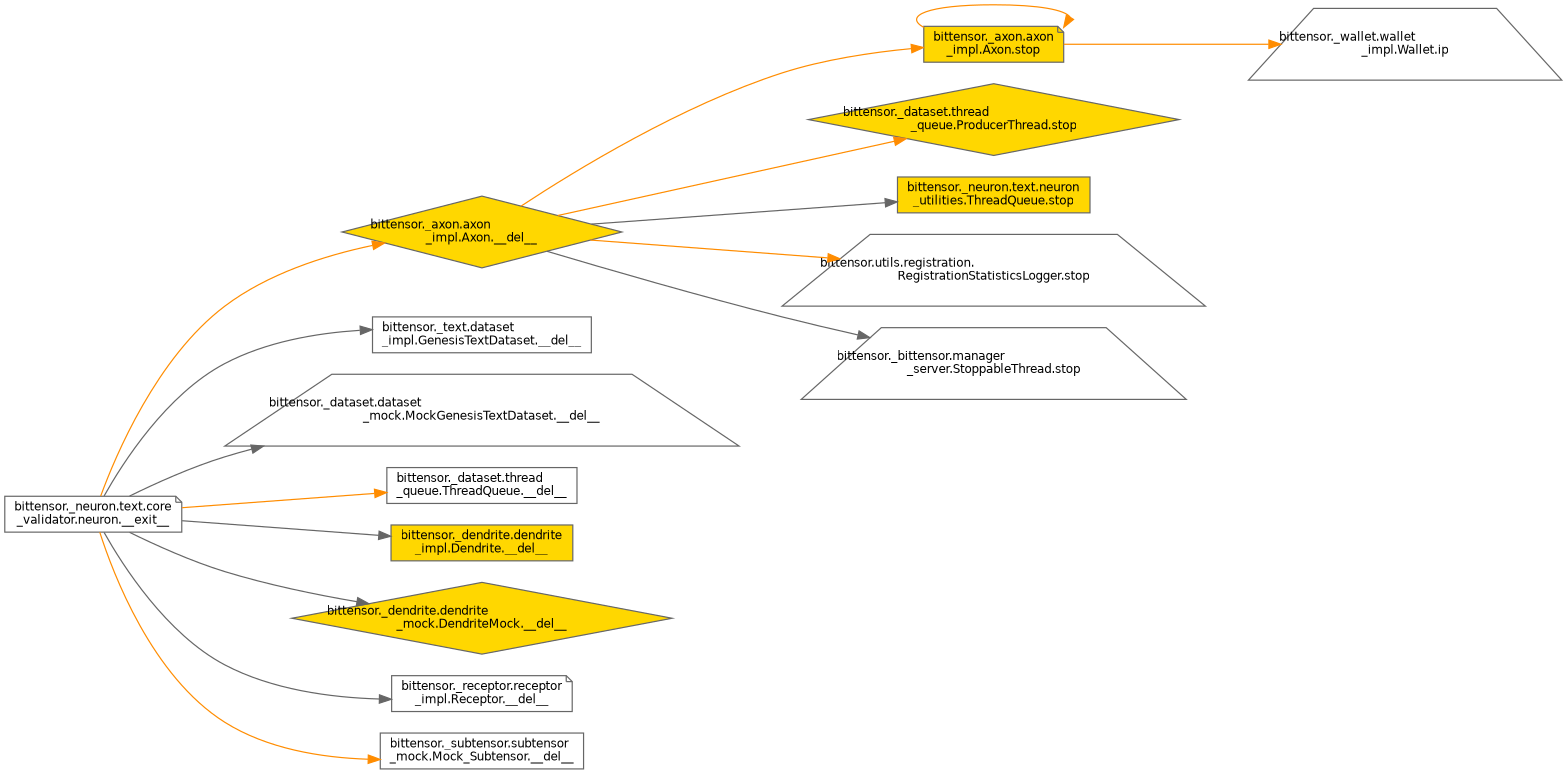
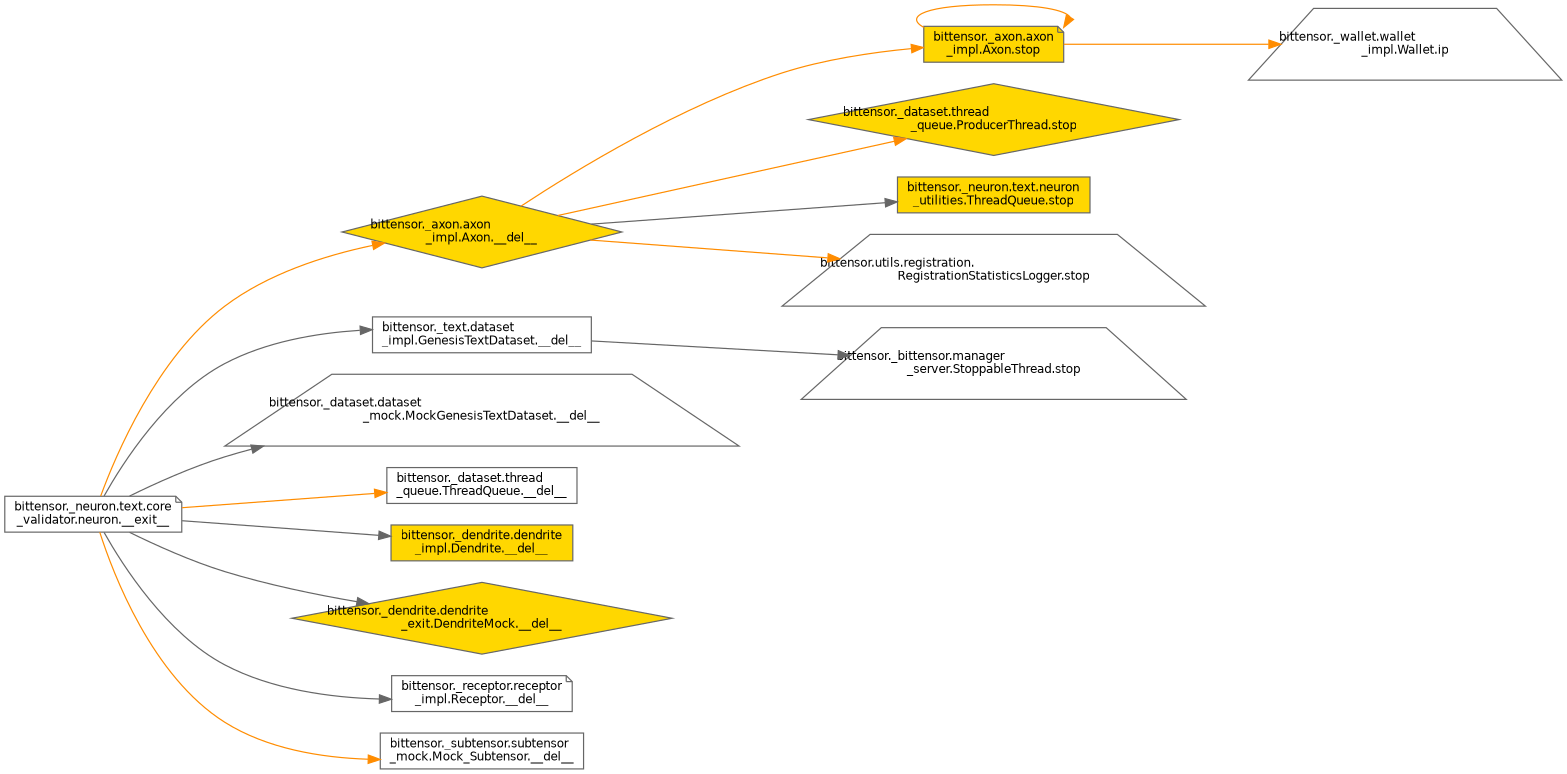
(702, 296) -> (715, 348)
(482, 618) -> (482, 618)
